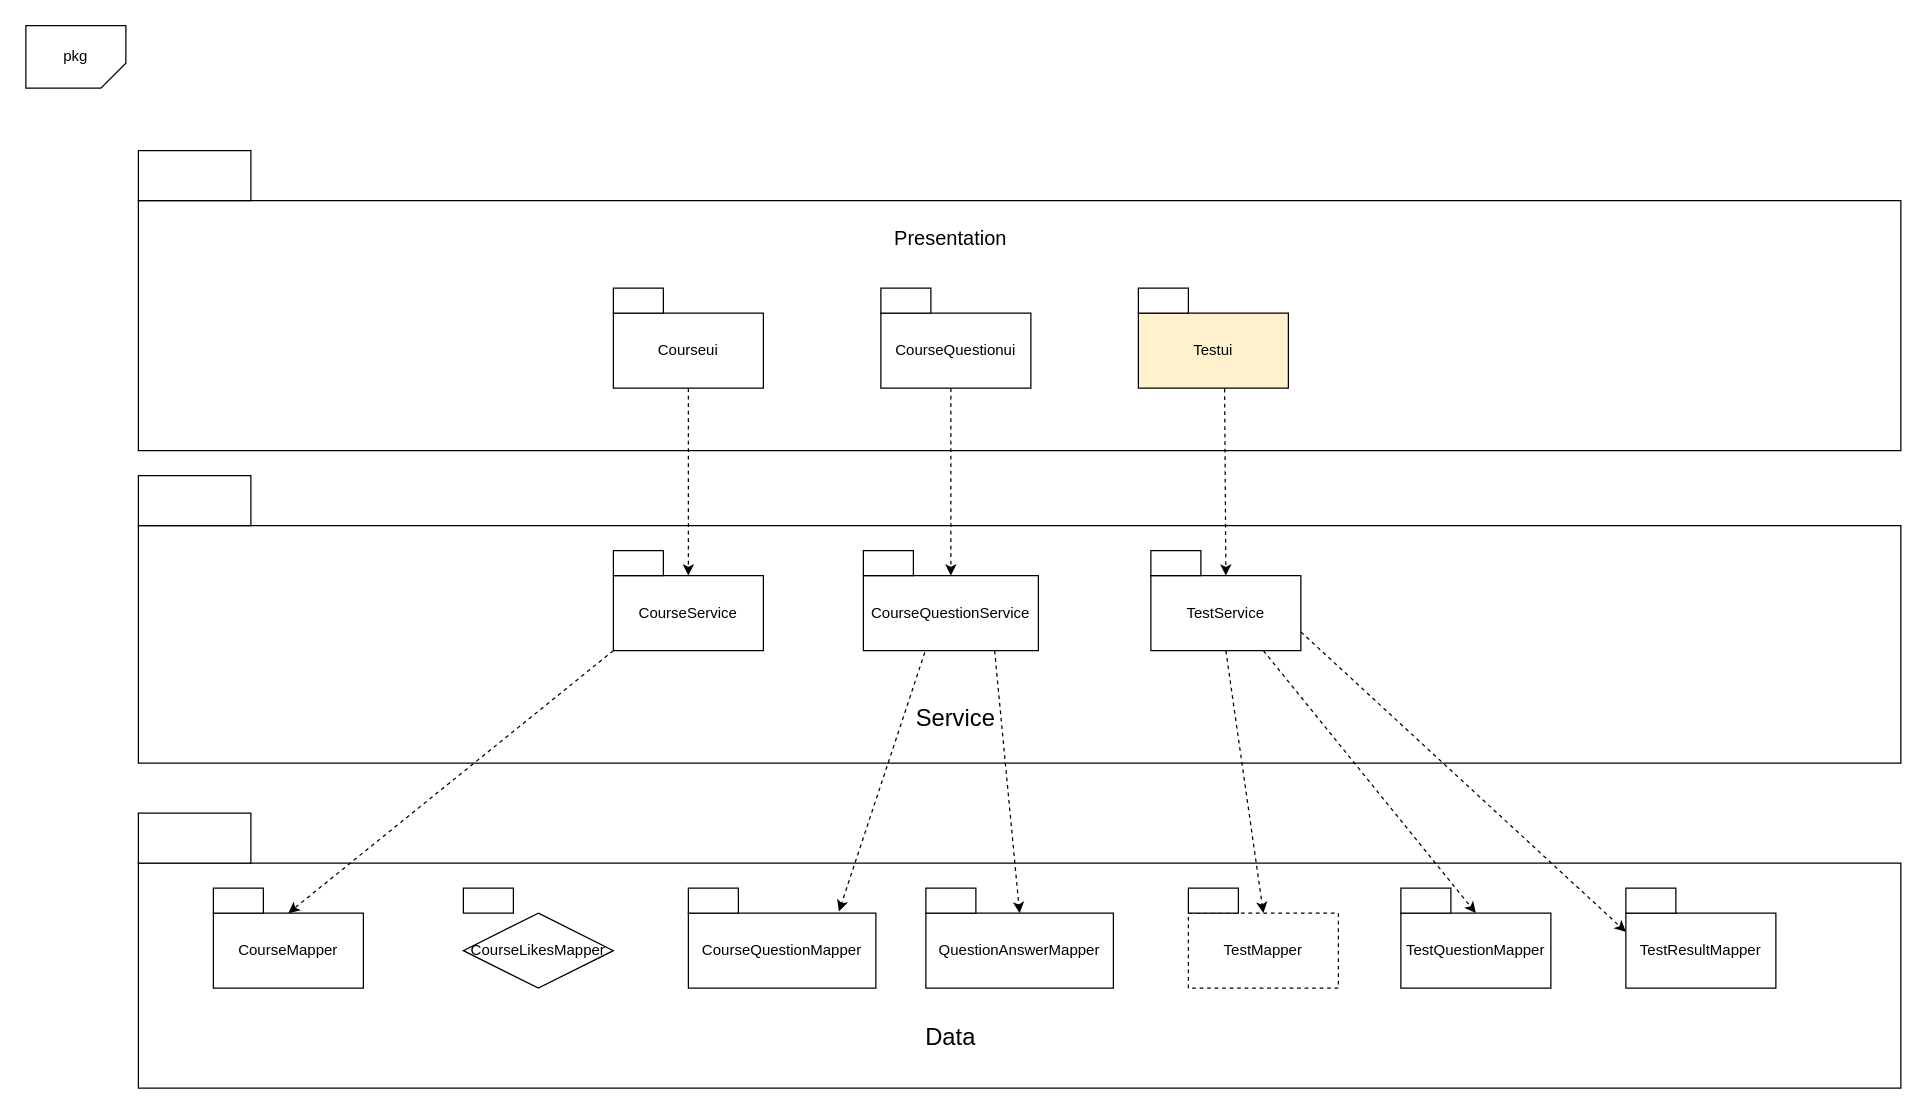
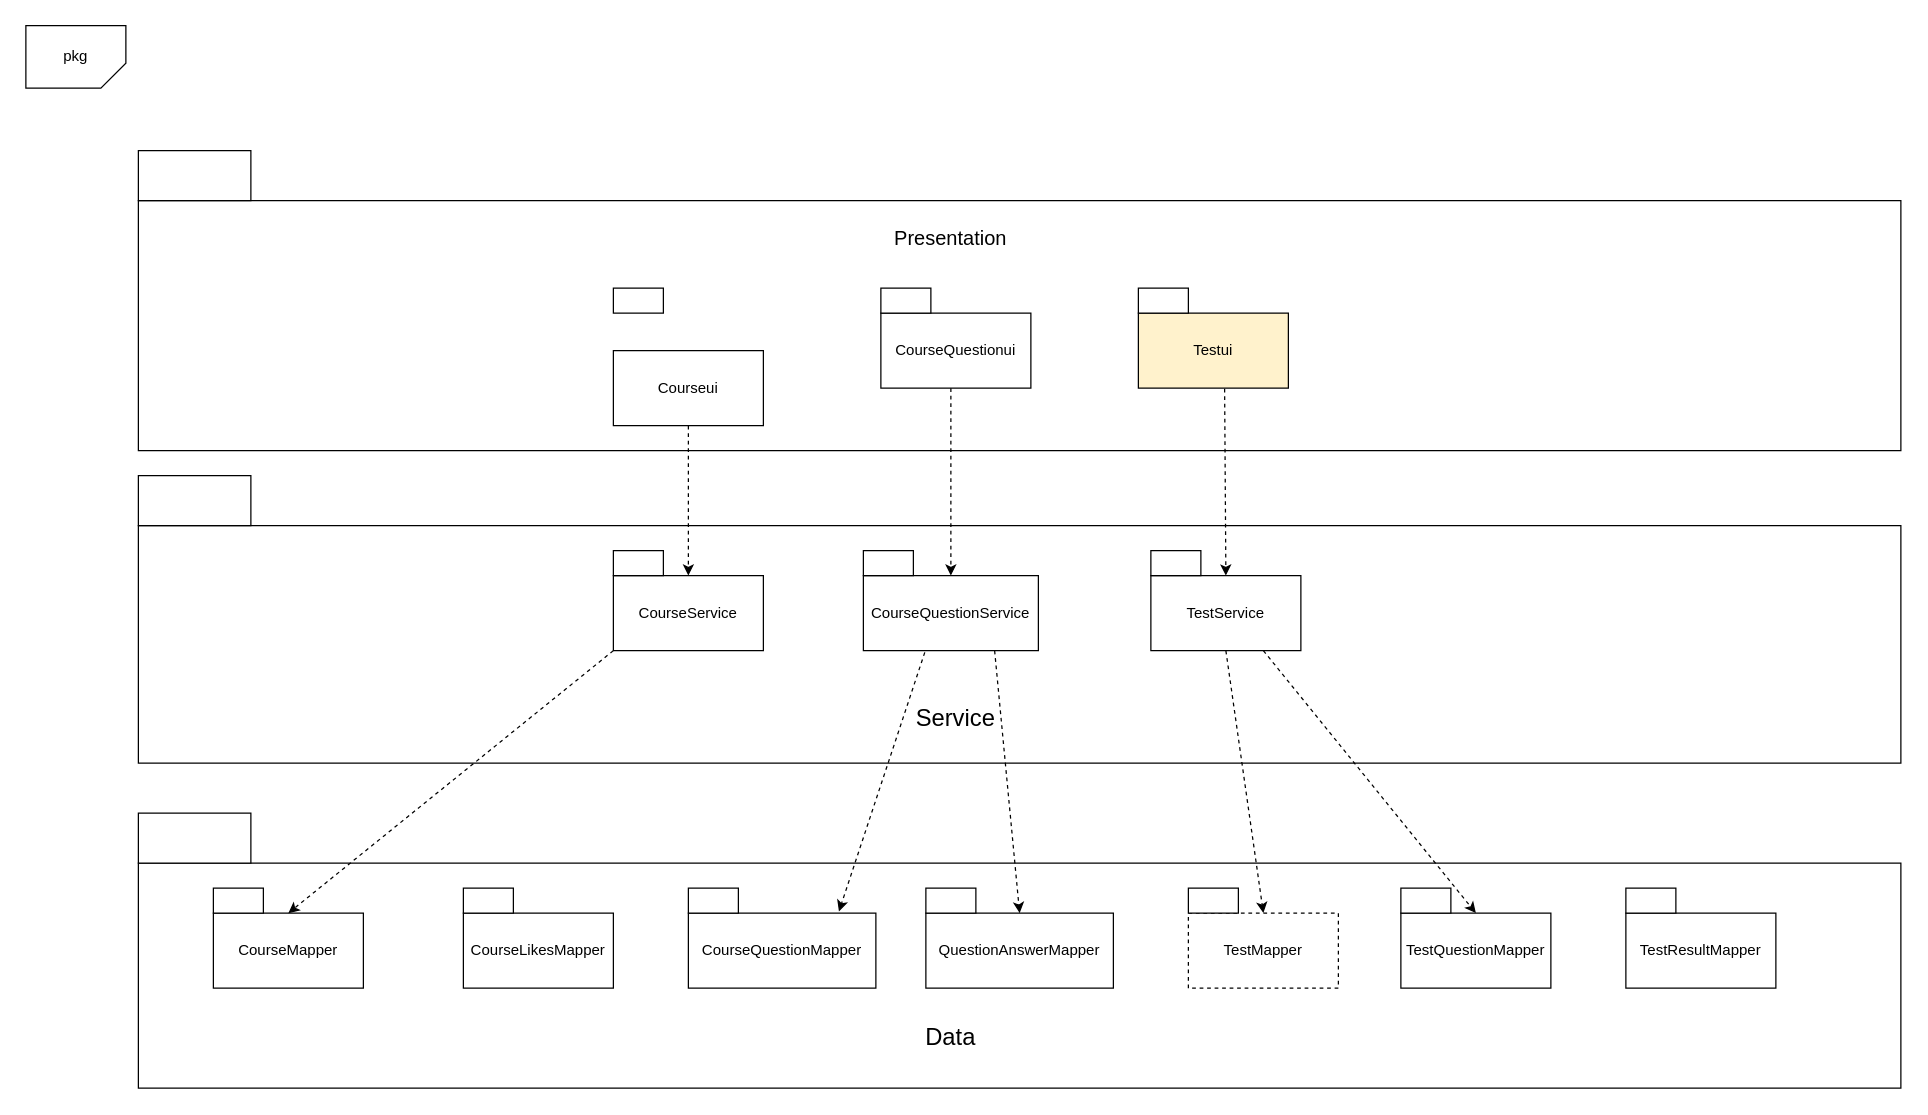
(688, 351) -> (688, 388)
(1460, 779) -> none
(538, 951) -> (538, 951)
